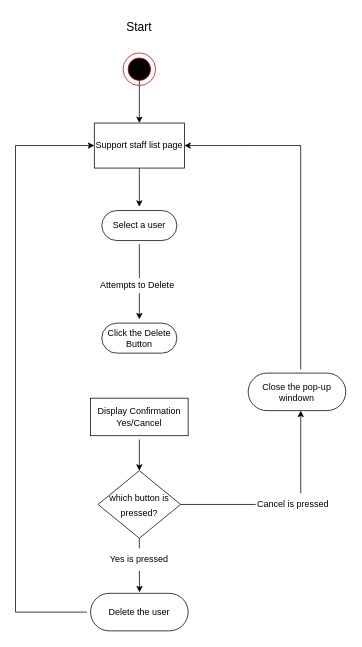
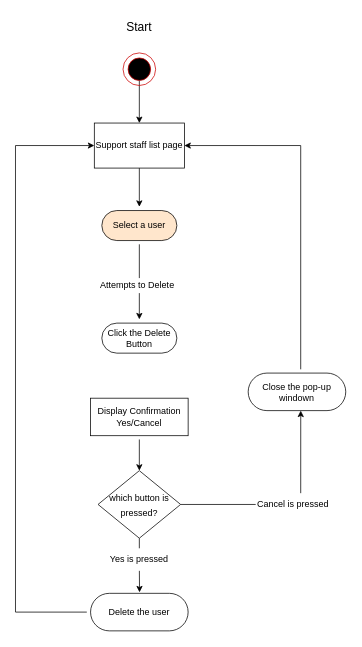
(139, 225) -> (139, 225)
